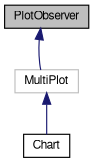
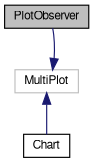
(39, 55) -> (54, 43)
